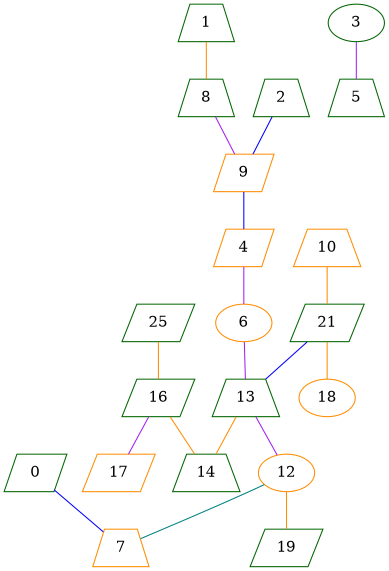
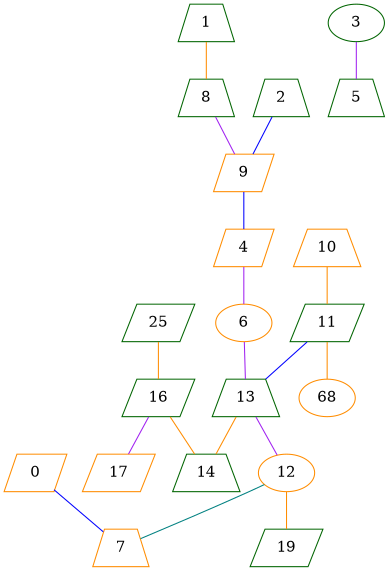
(327, 323) -> (327, 323)
(327, 398) -> (327, 398)
(35, 473) -> (35, 473)
